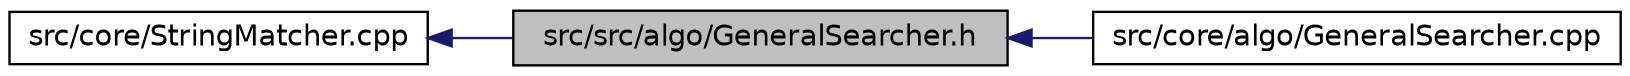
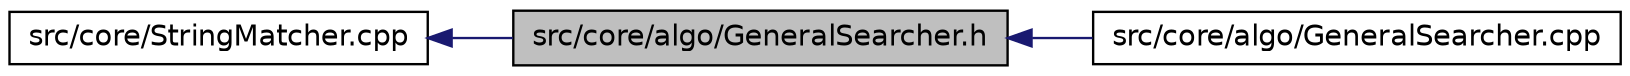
(760, 38) -> (760, 38)
